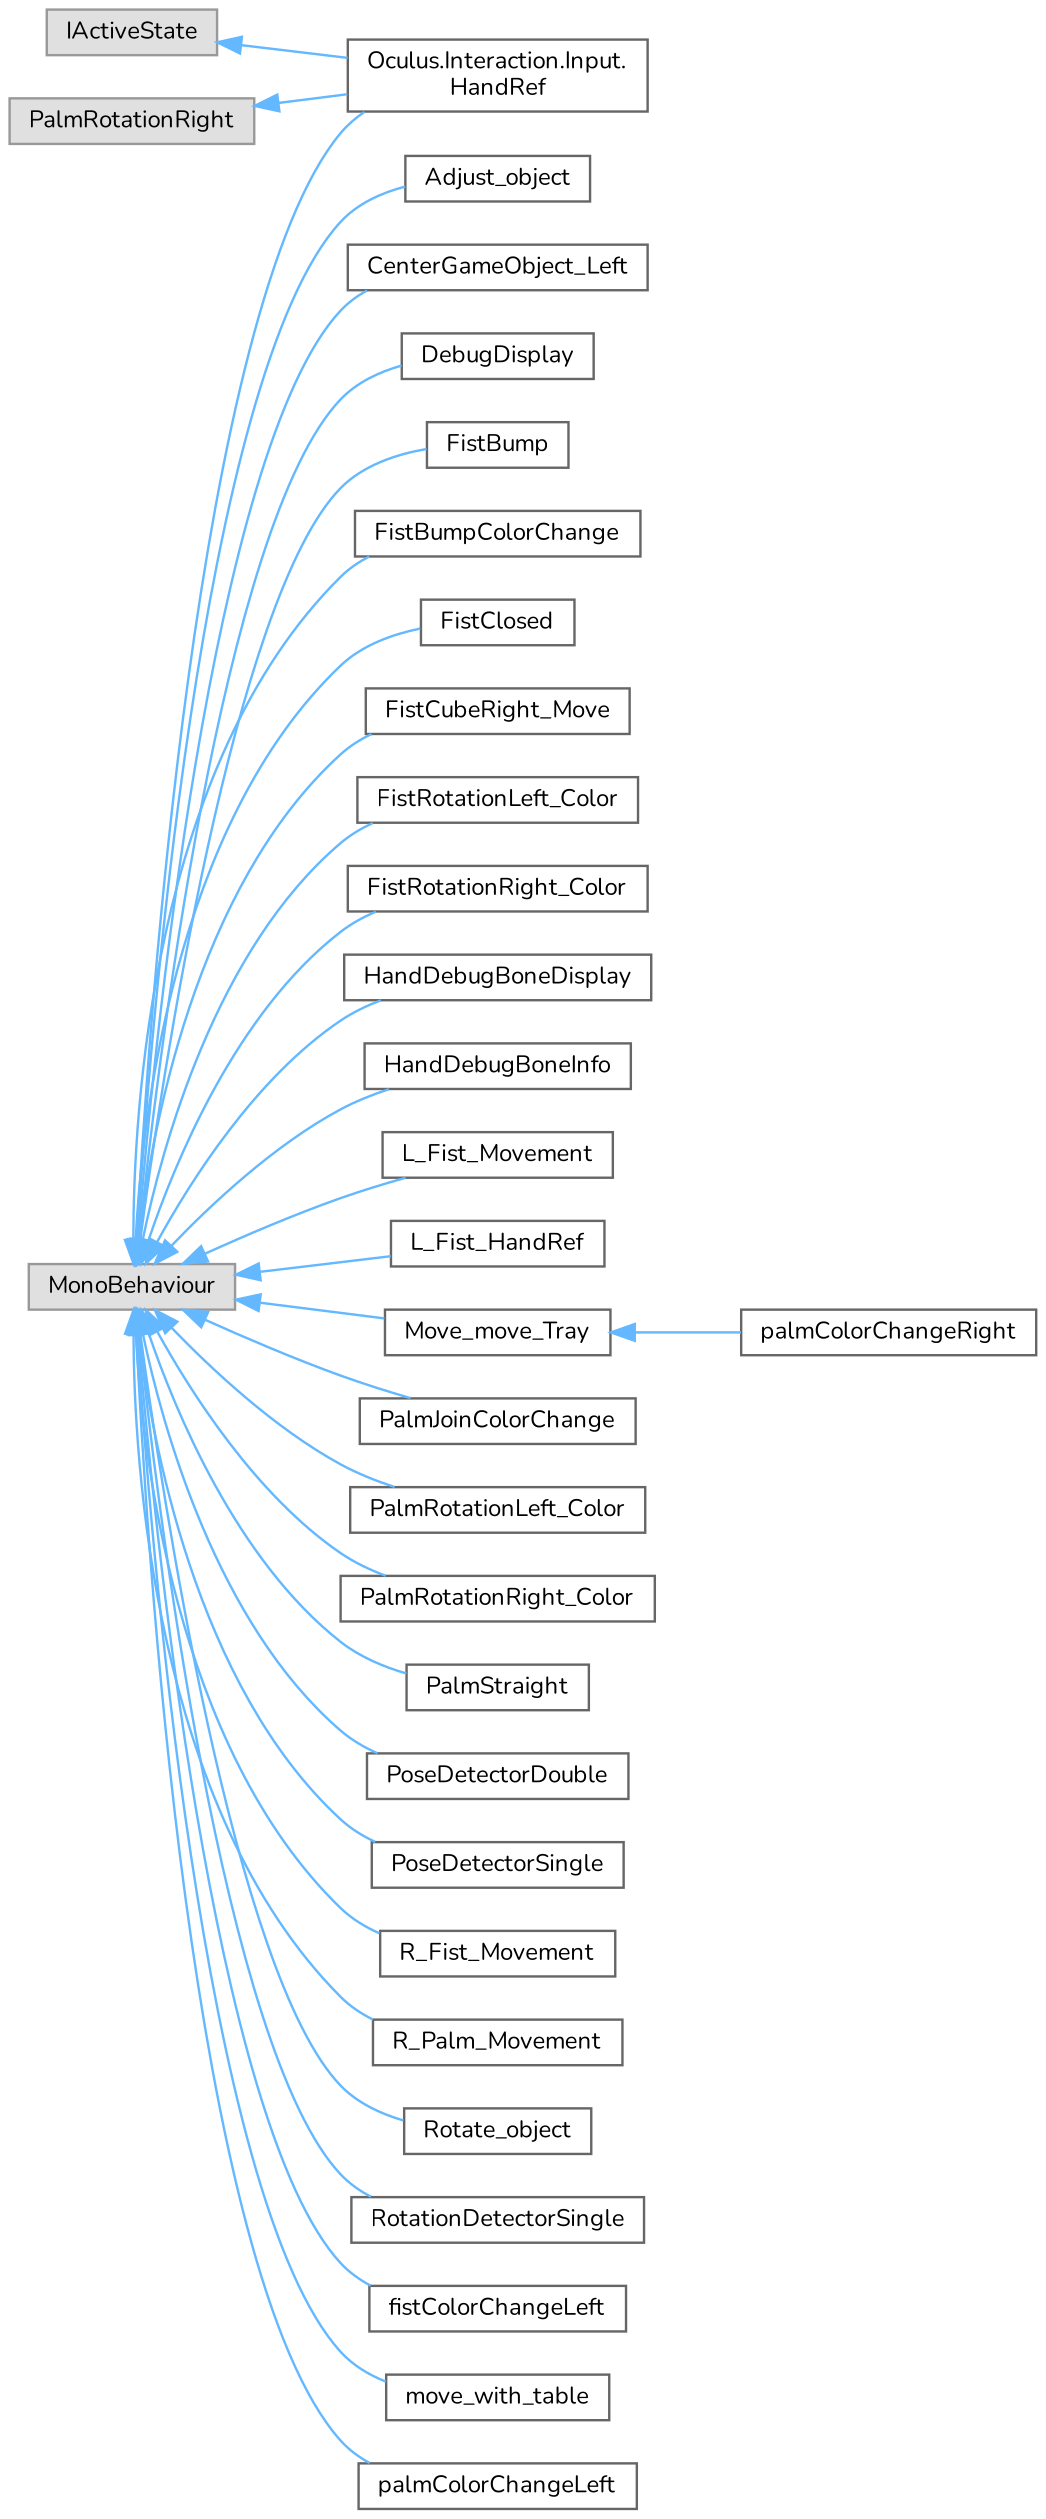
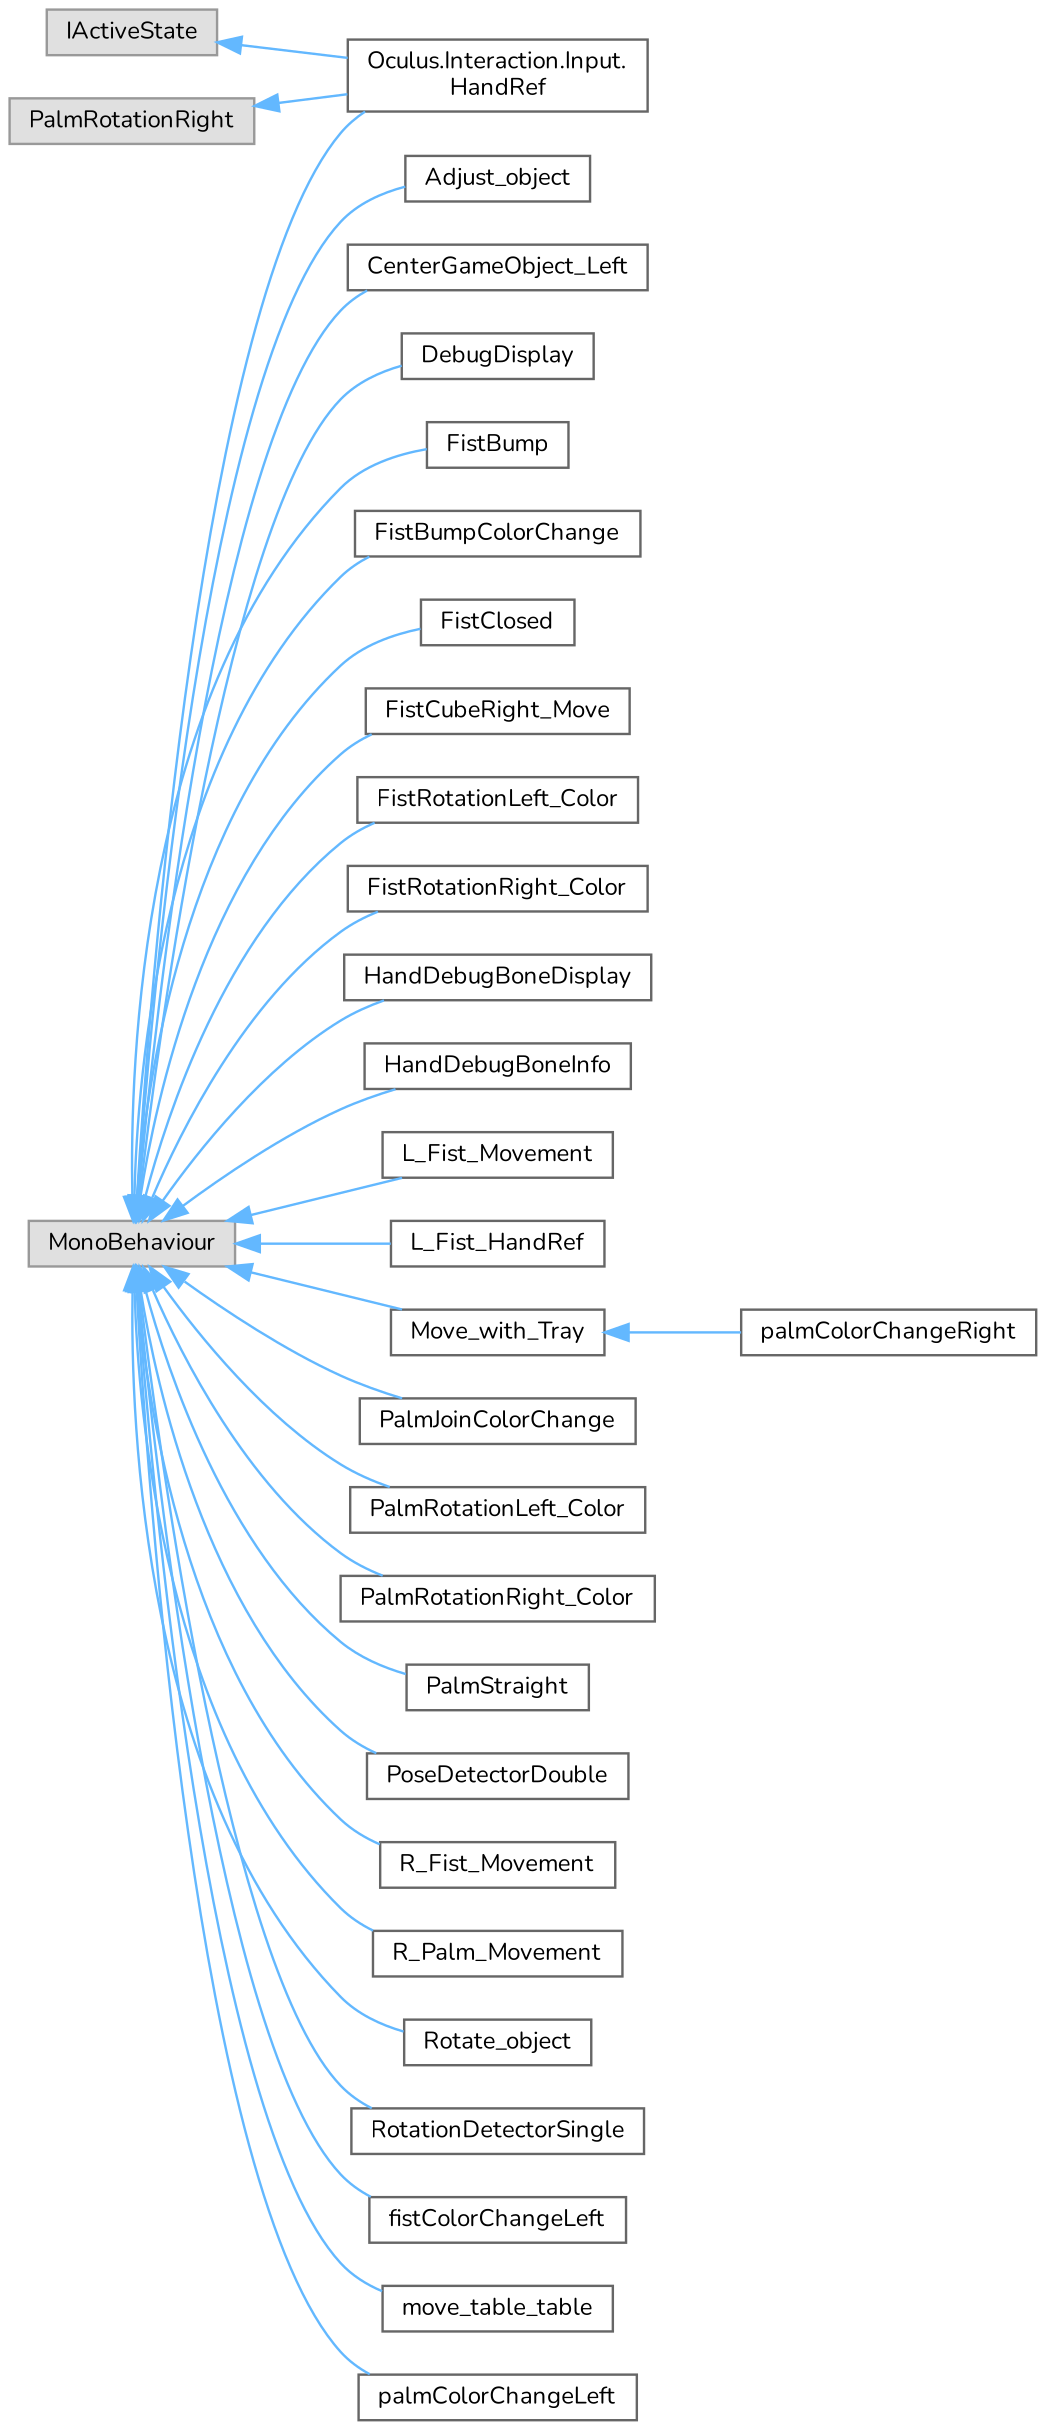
(498, 1332) -> (498, 1332)
(498, 1865) -> none
(498, 2397) -> (498, 2309)
